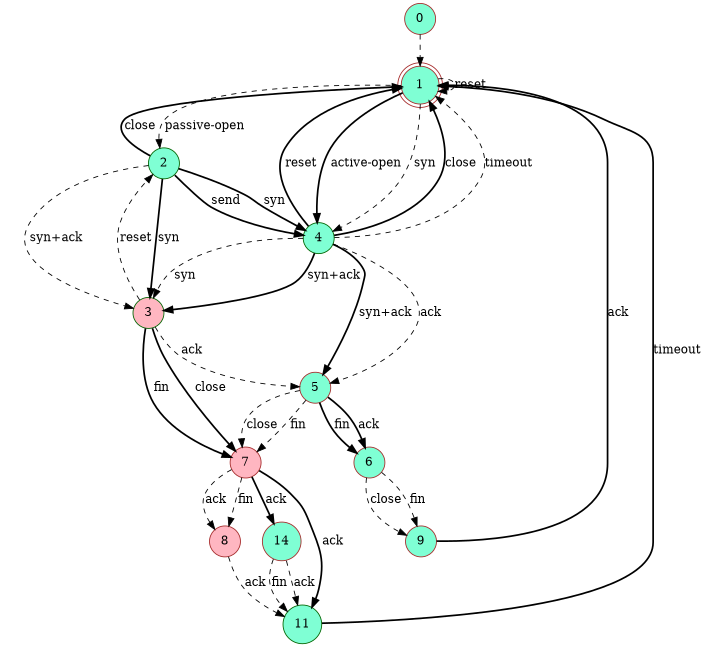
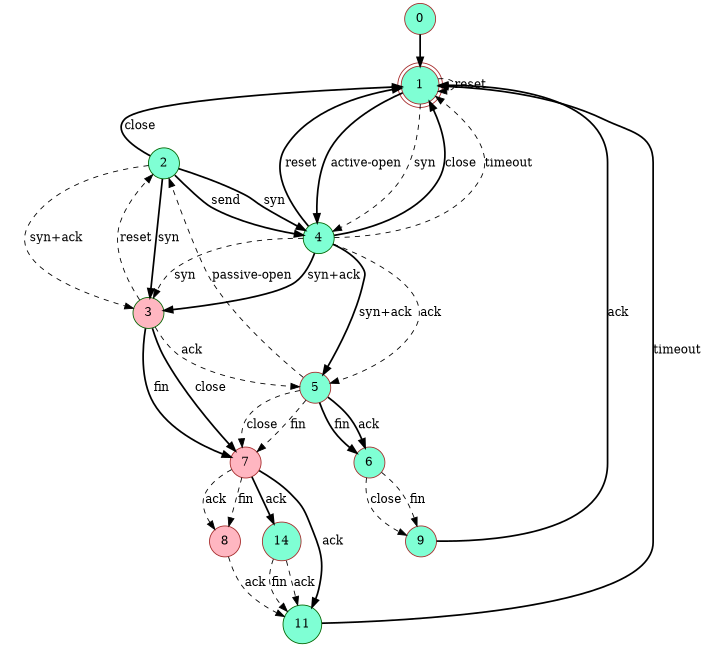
(420, 46) -> (420, 46)
(270, 90) -> (221, 294)
